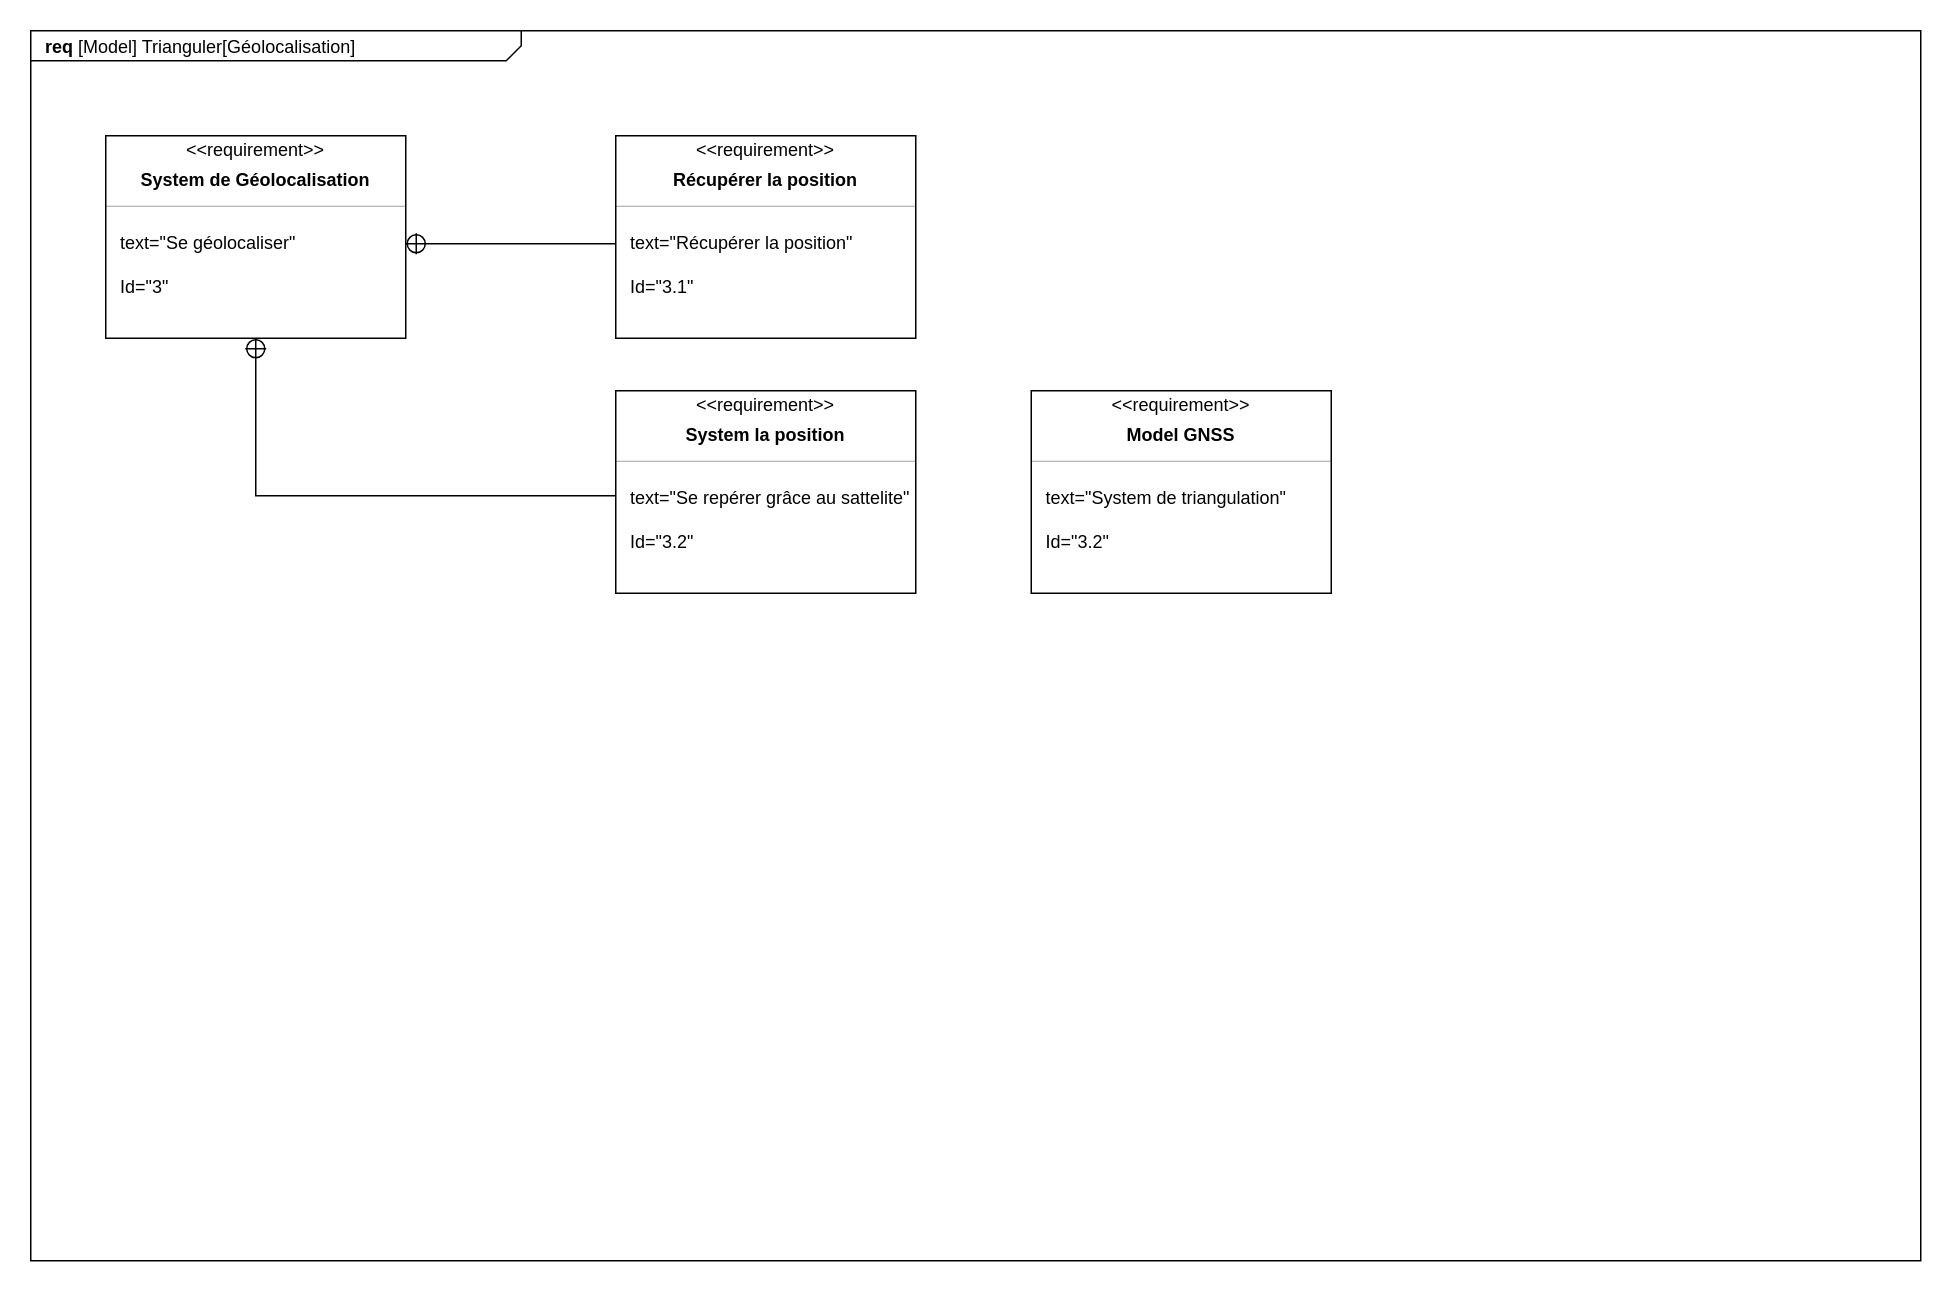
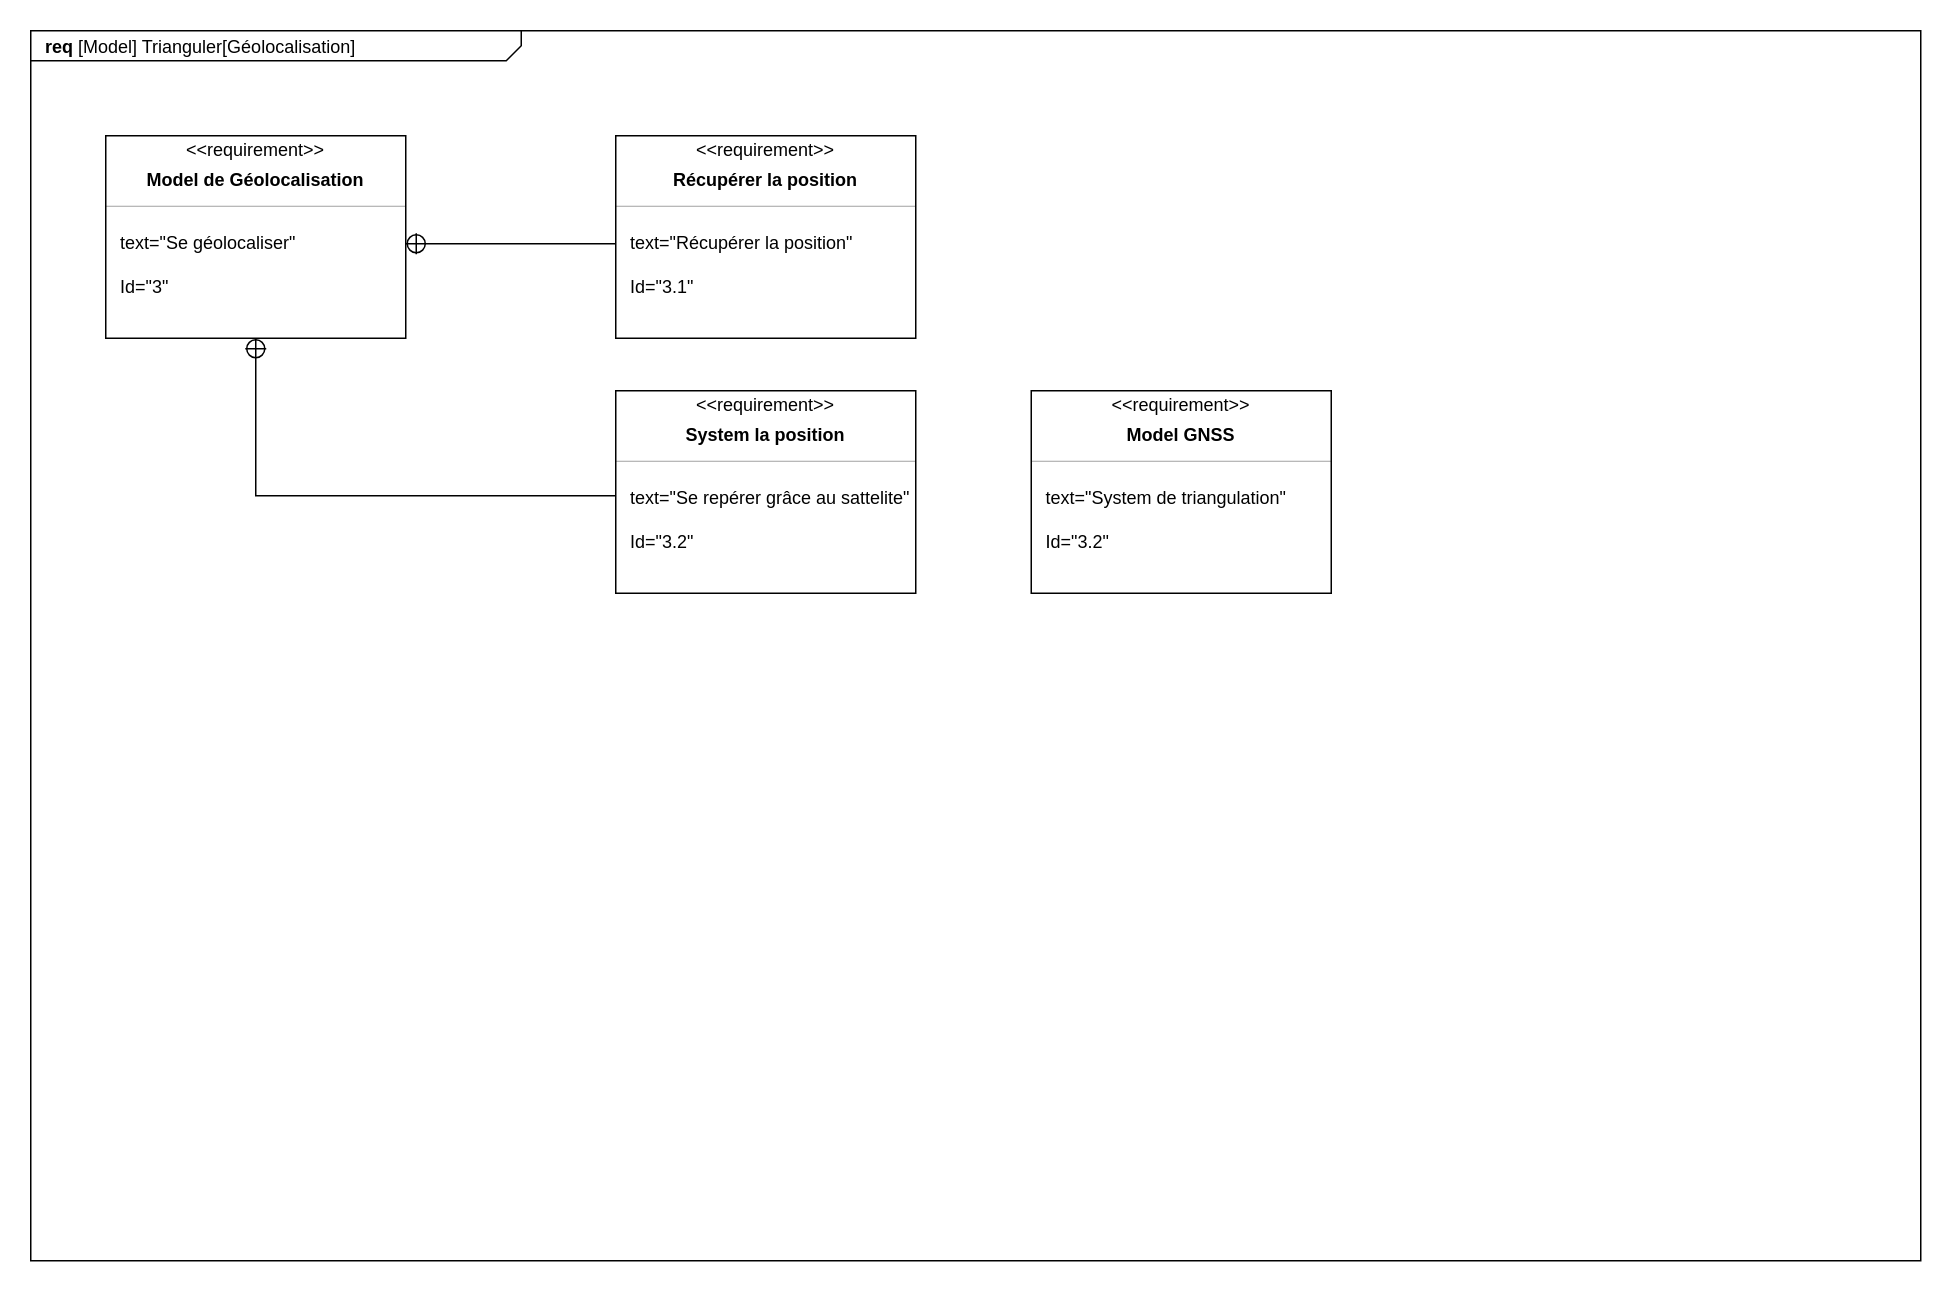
(256, 181) -> (256, 181)
